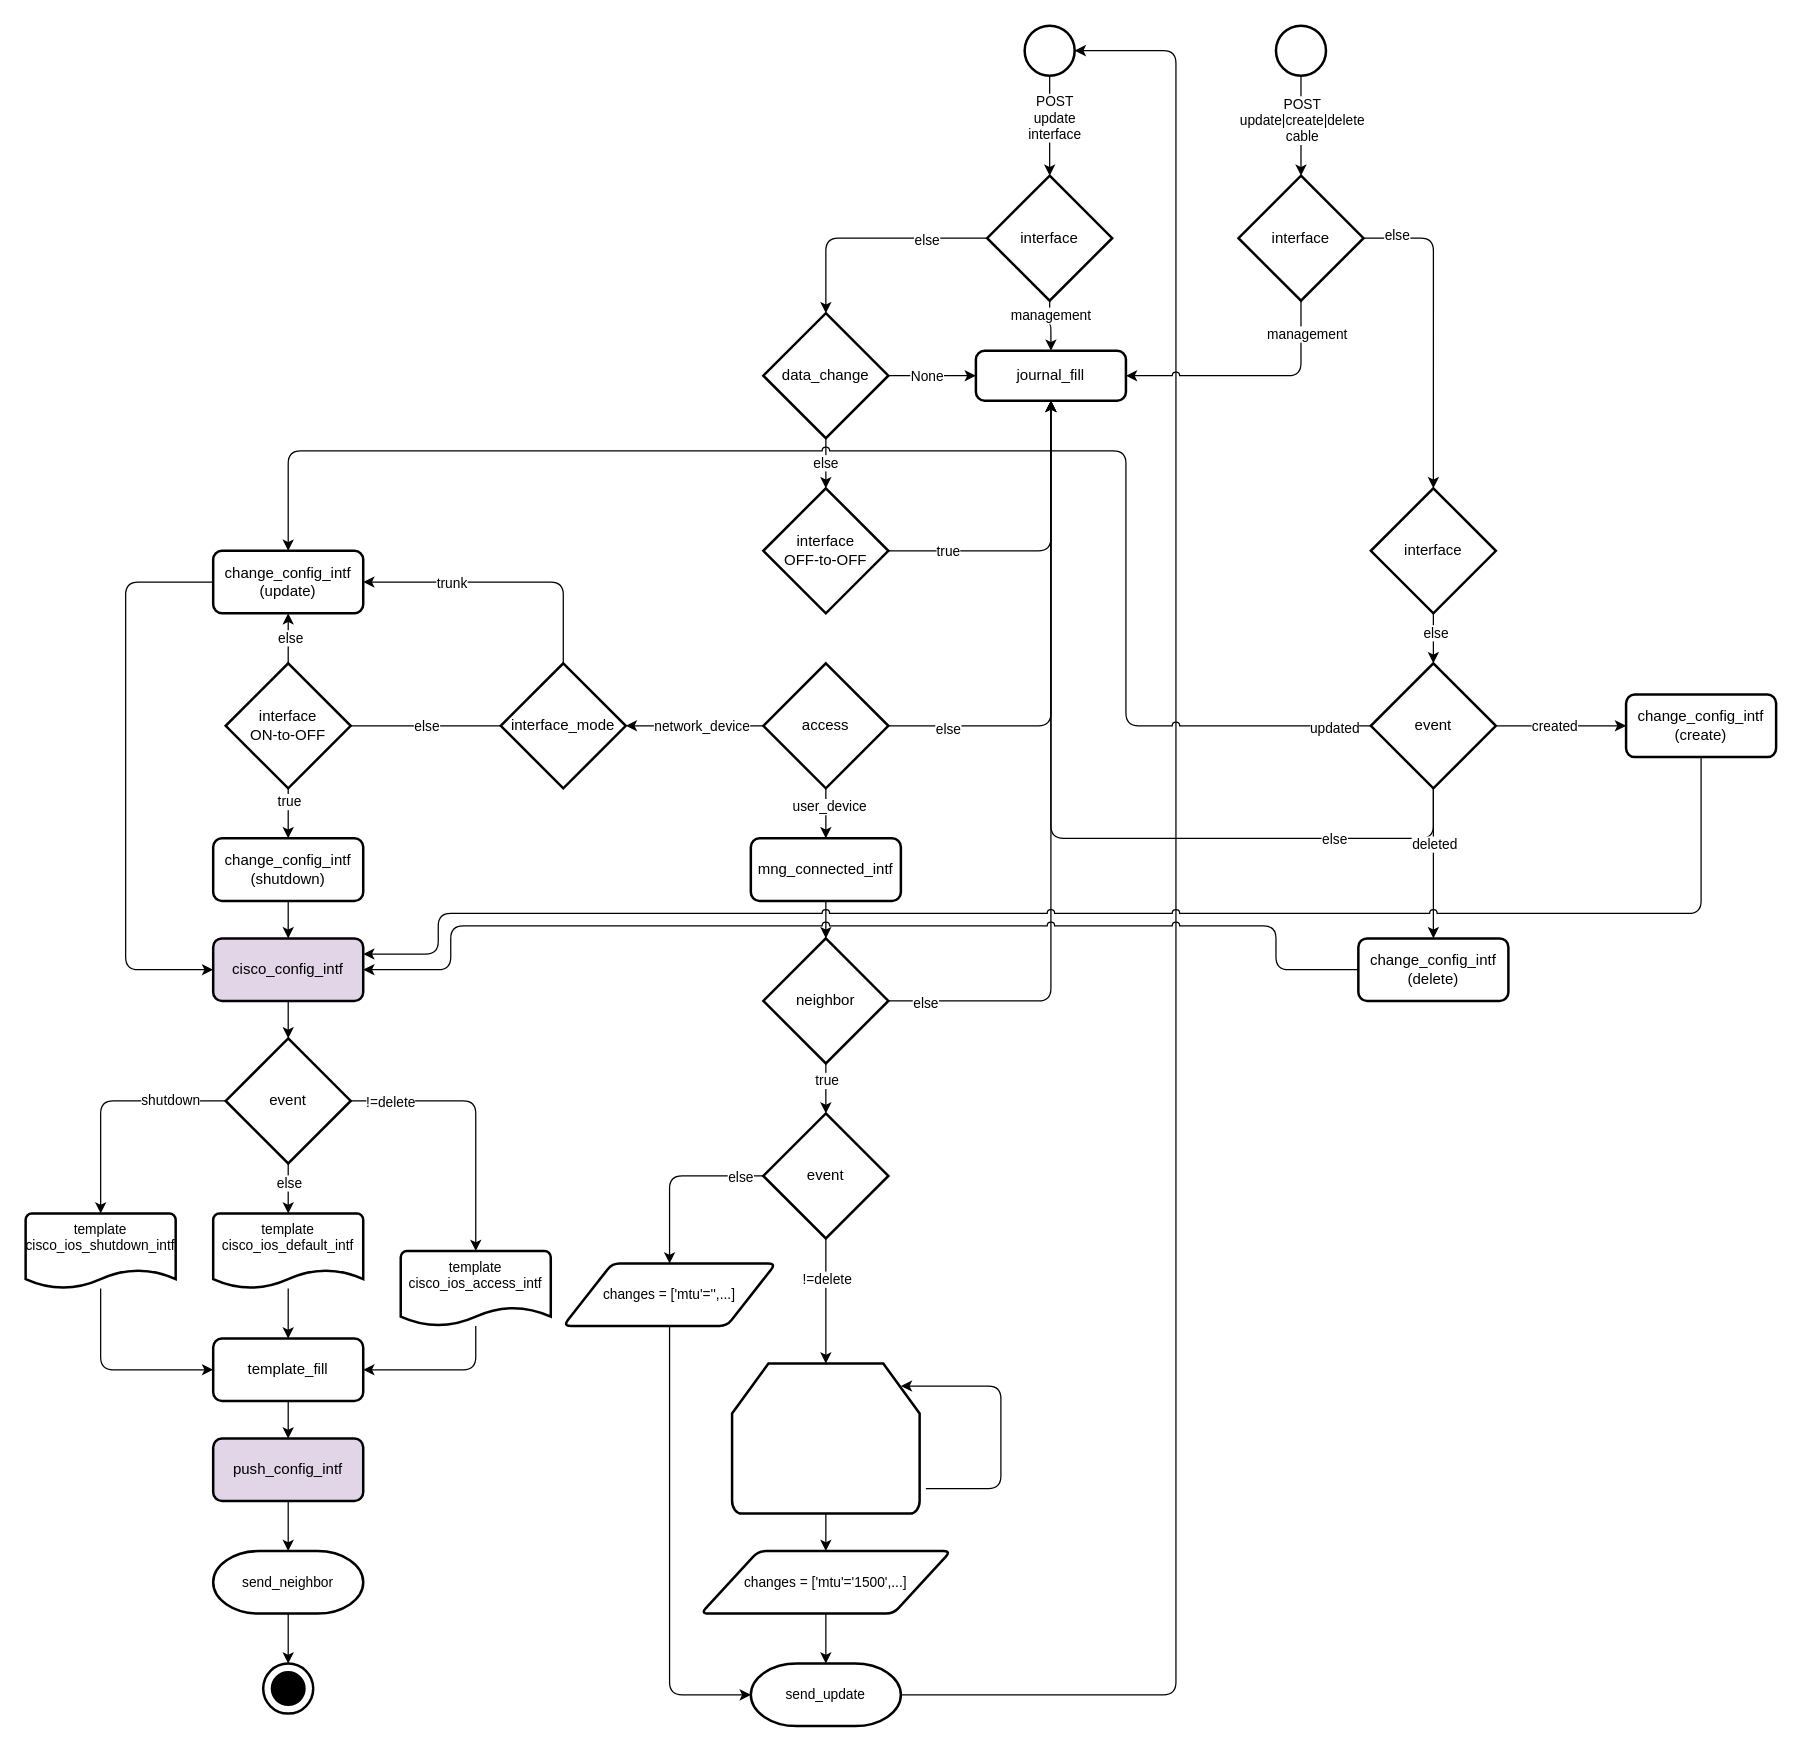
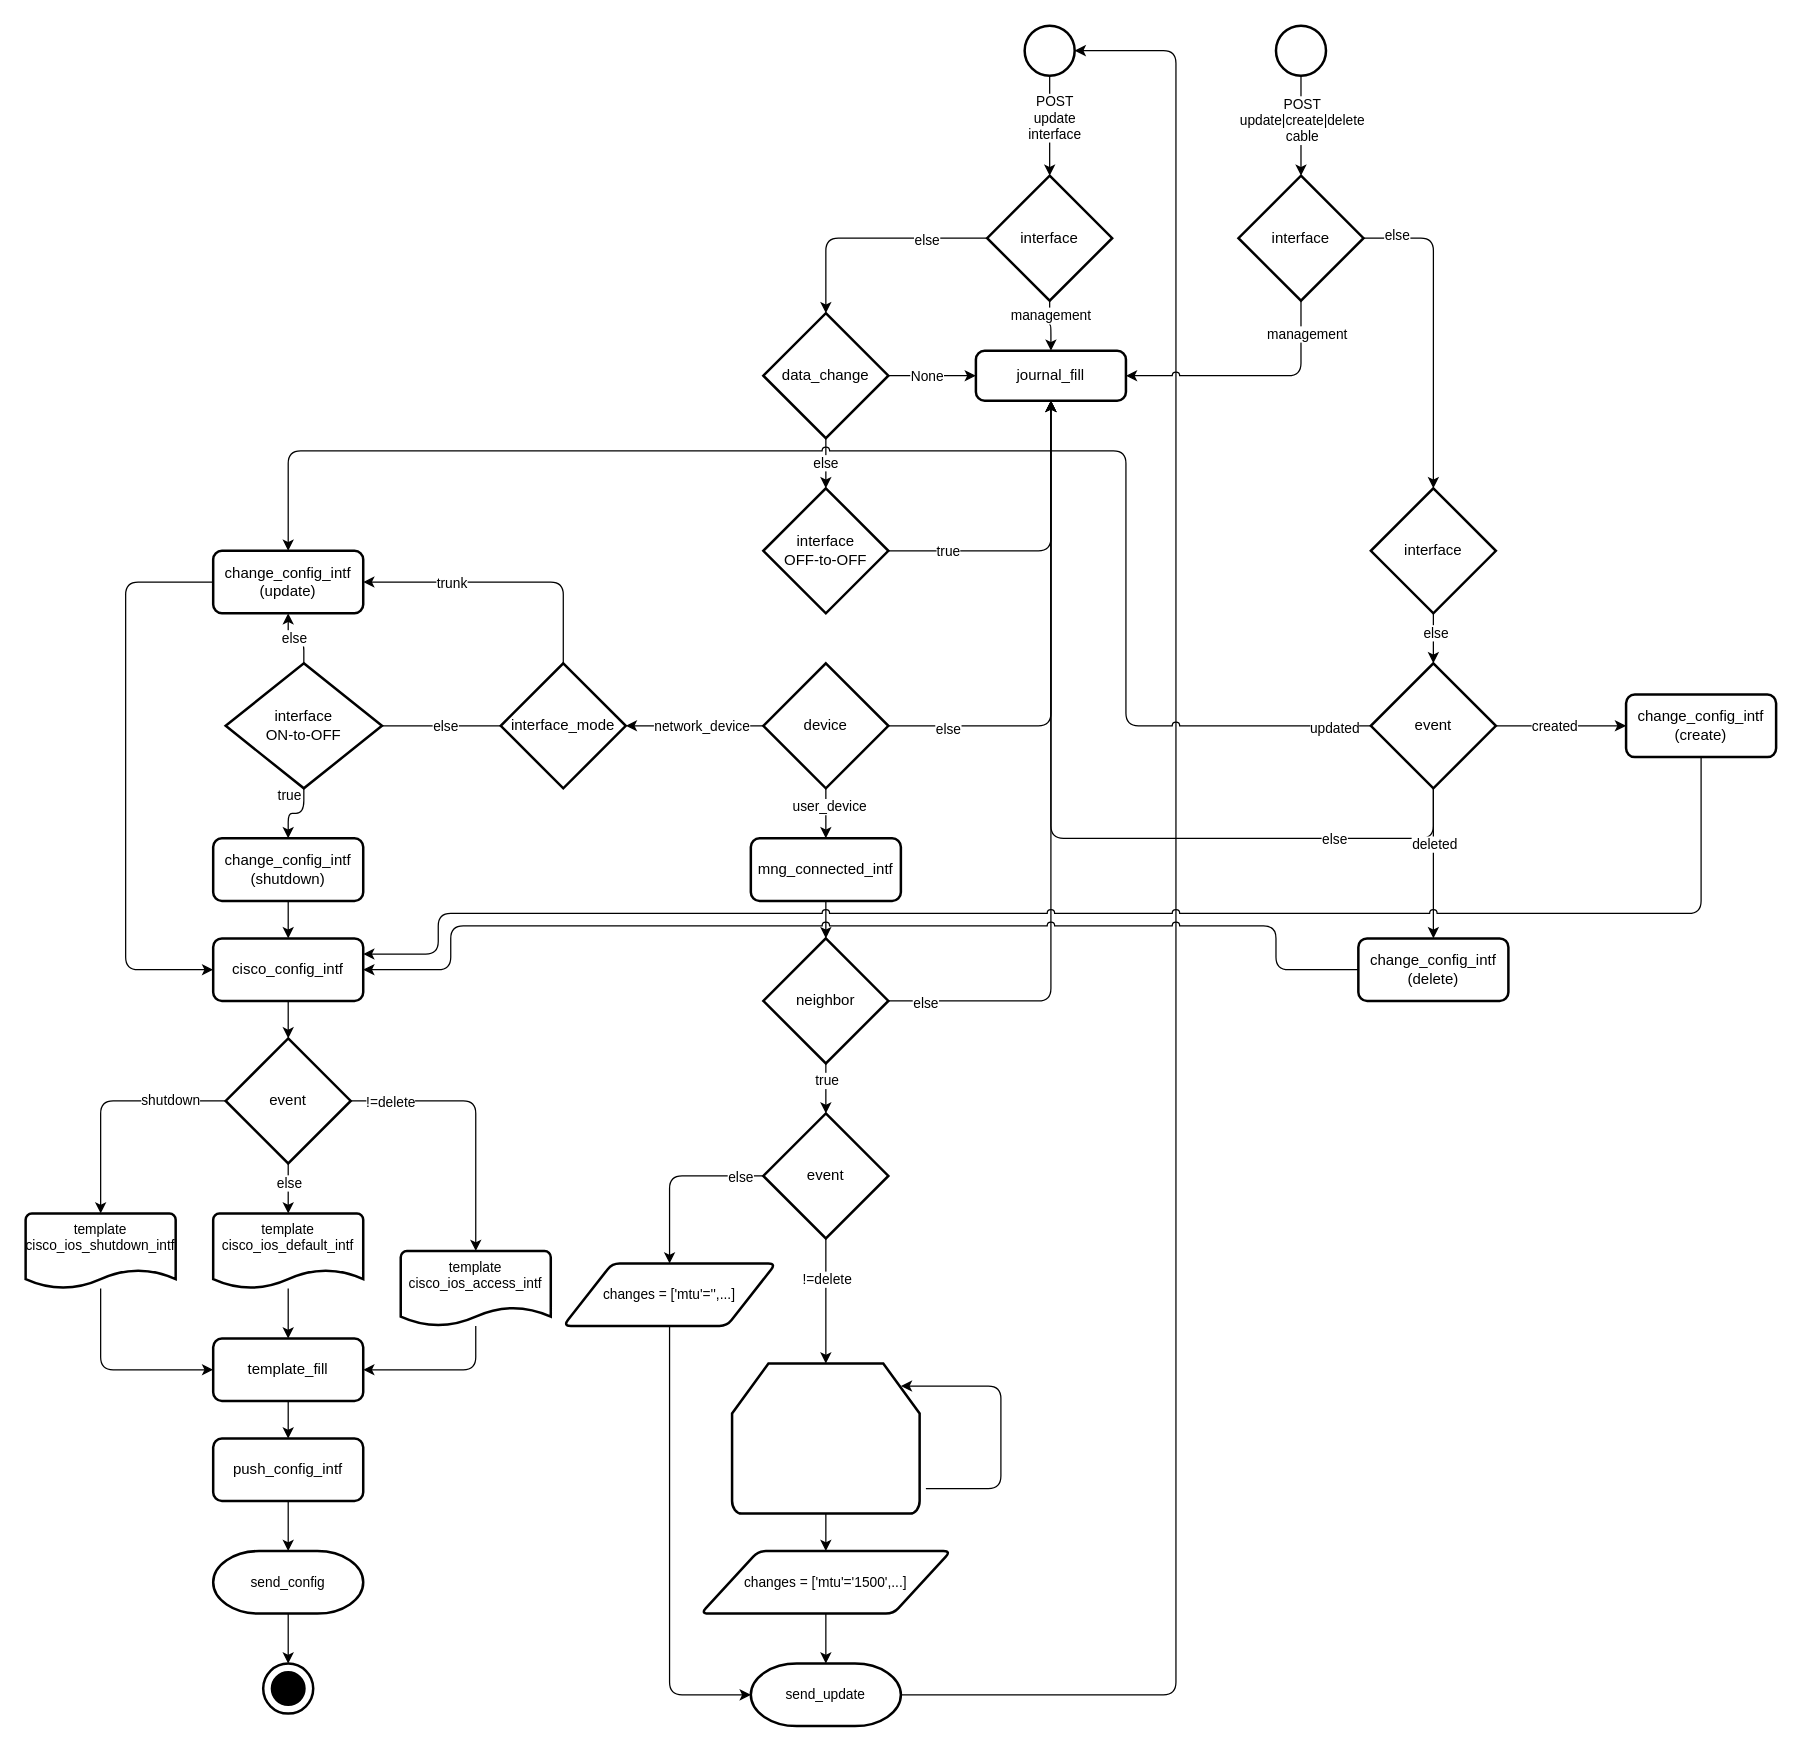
(288, 726) -> (304, 726)
(826, 726) -> (826, 726)
(288, 969) -> (288, 969)
(288, 1469) -> (288, 1469)
(288, 1582) -> (288, 1582)
